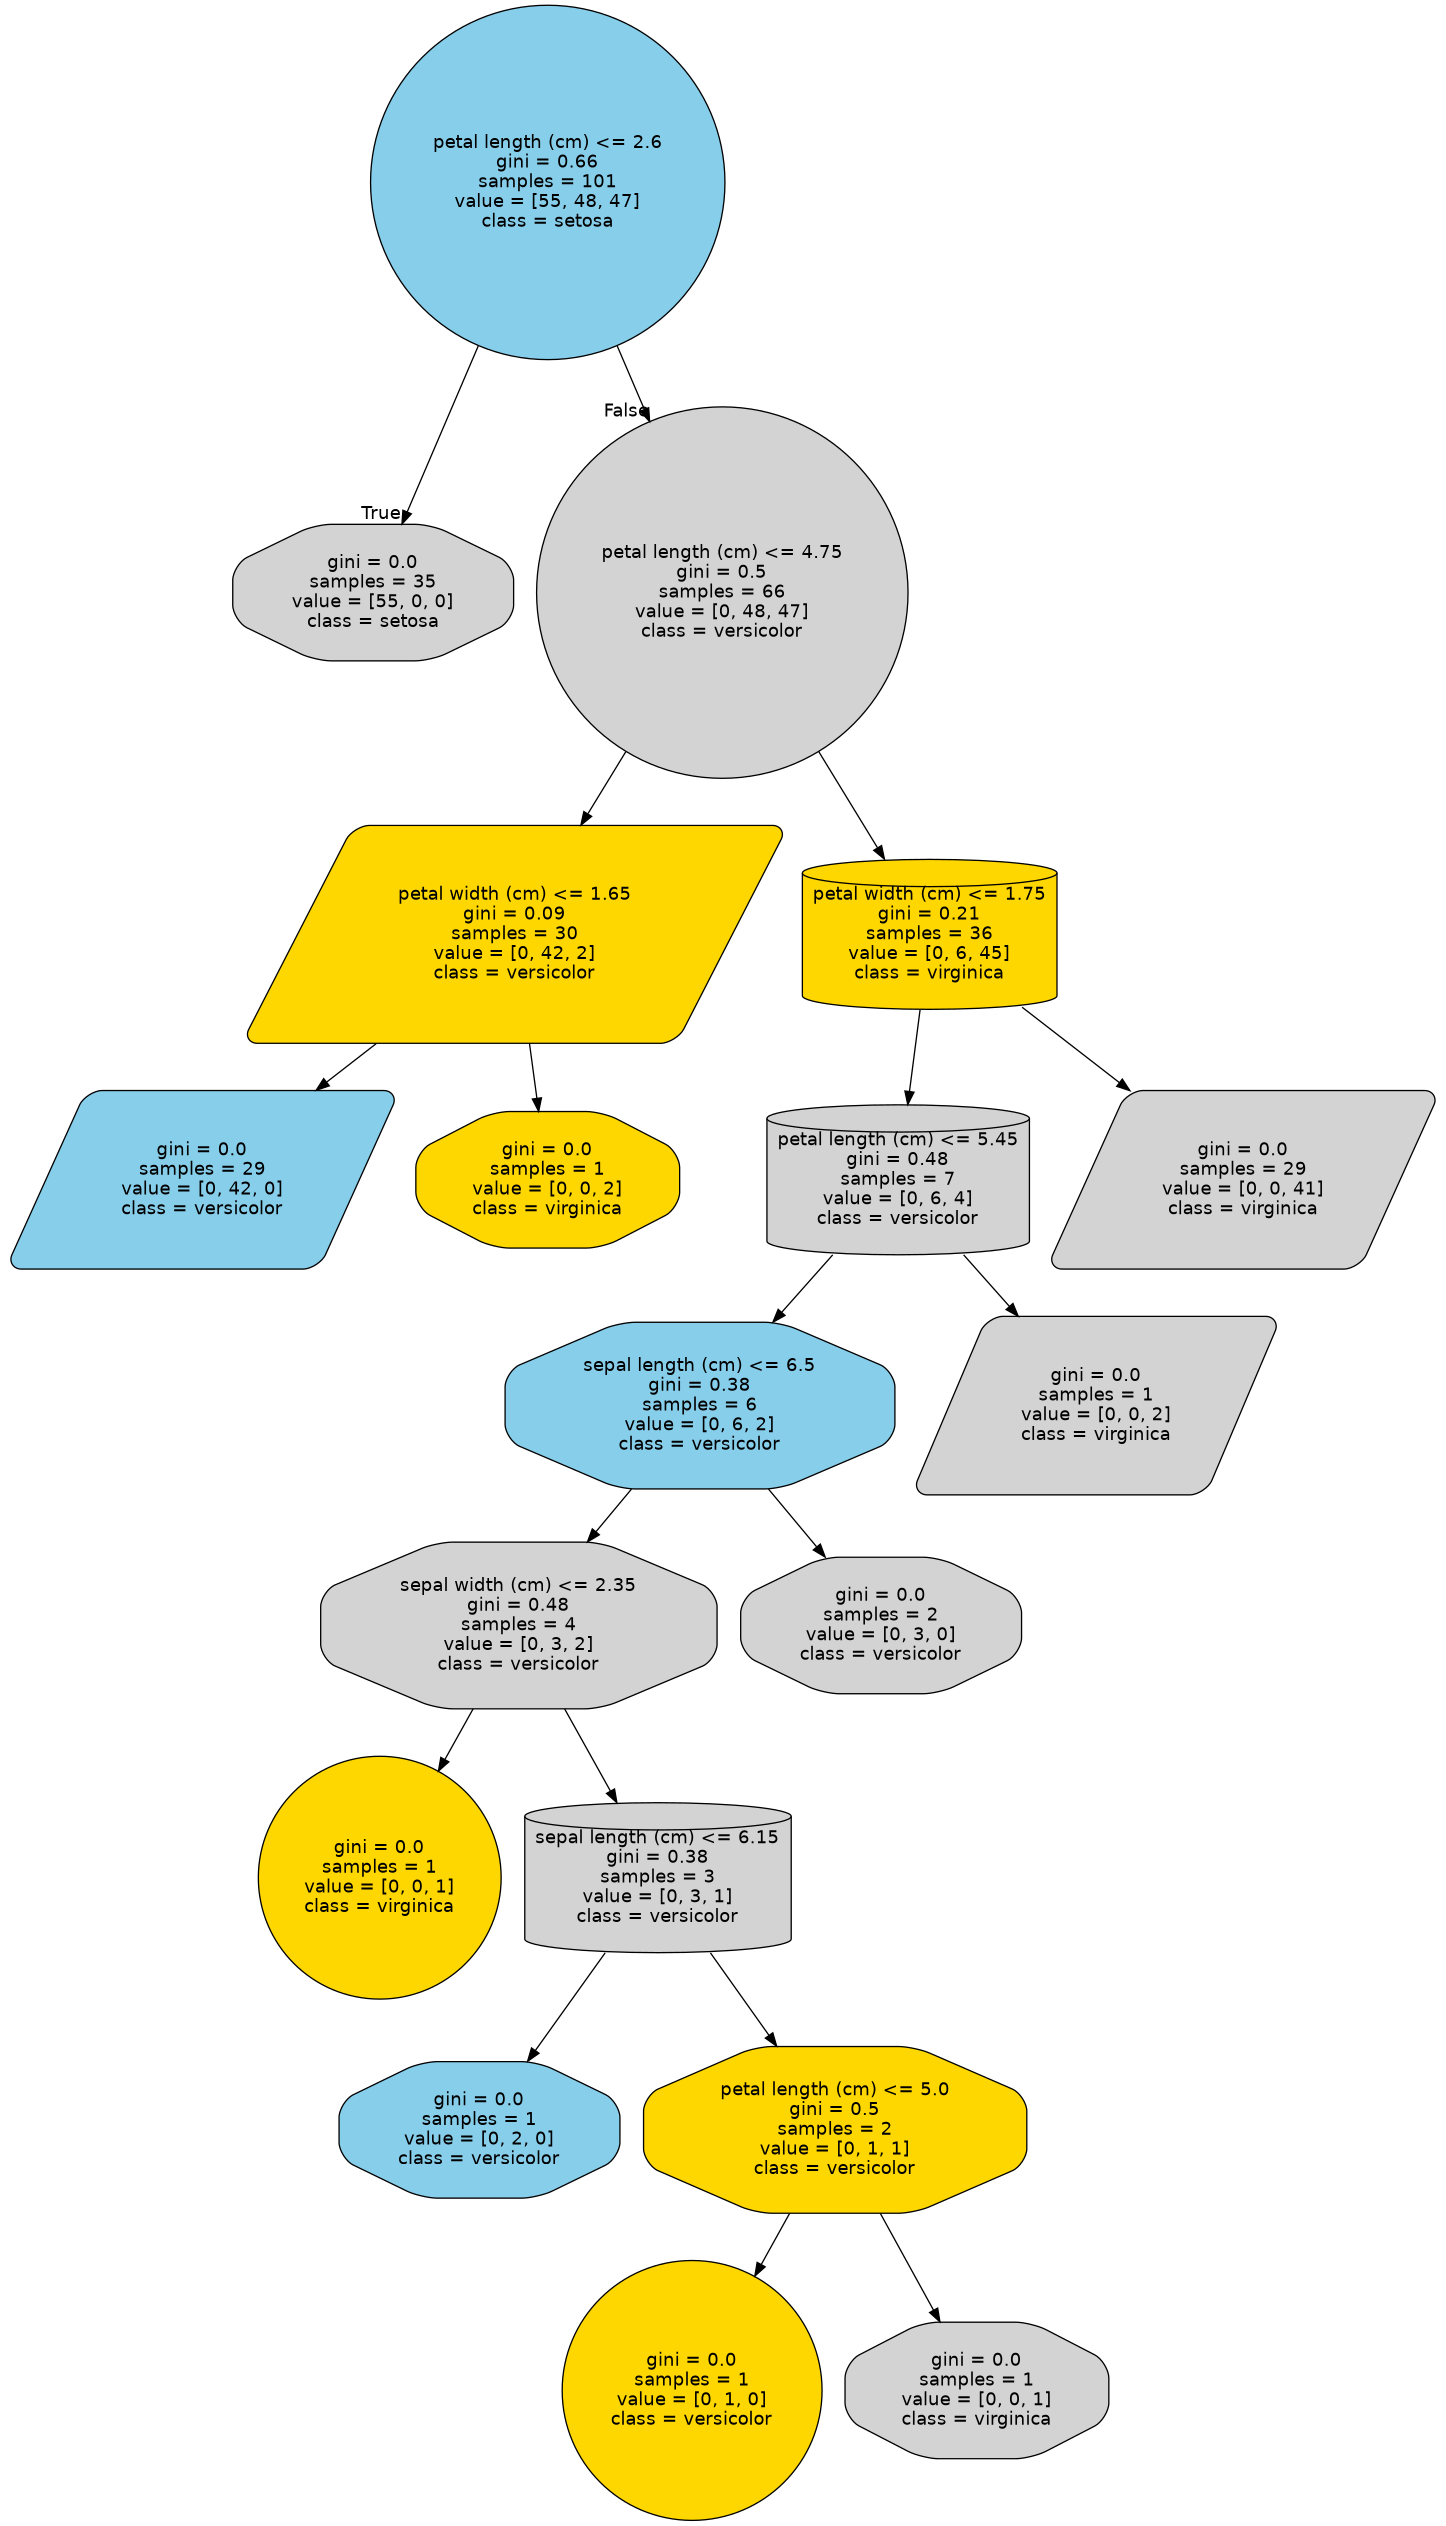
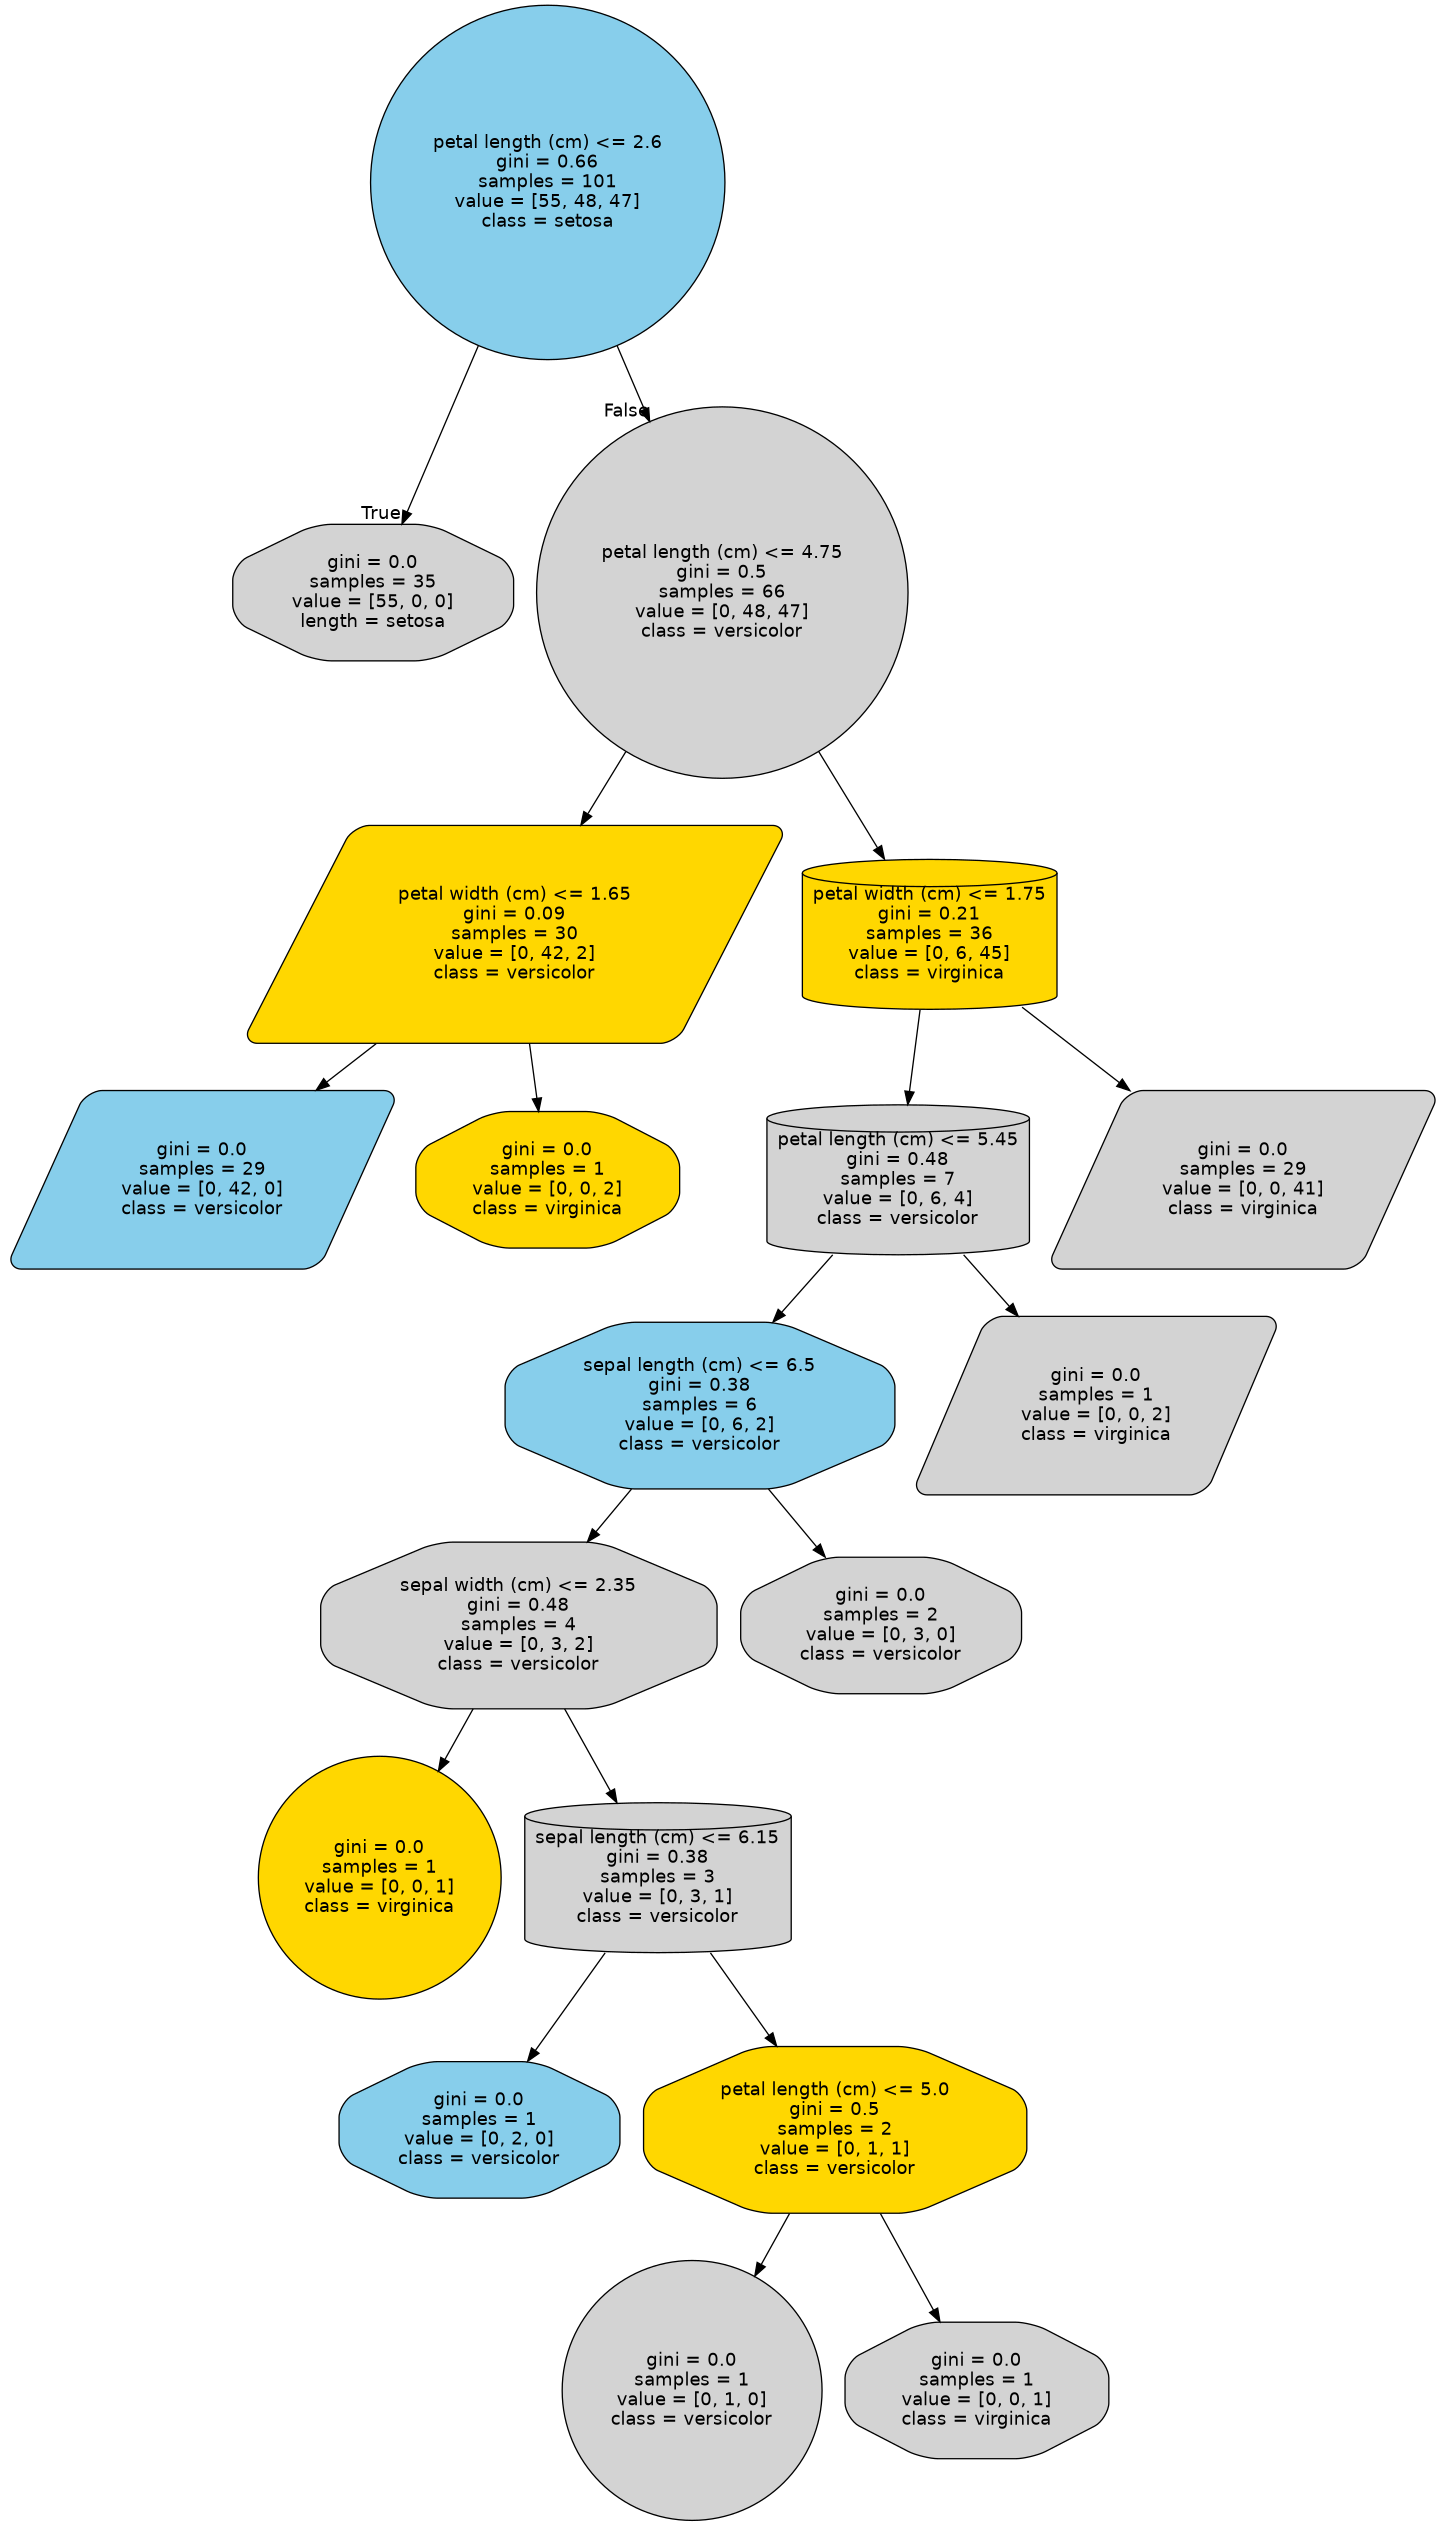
(373, 593) -> (373, 593)
(692, 2390) -> (692, 2390)
